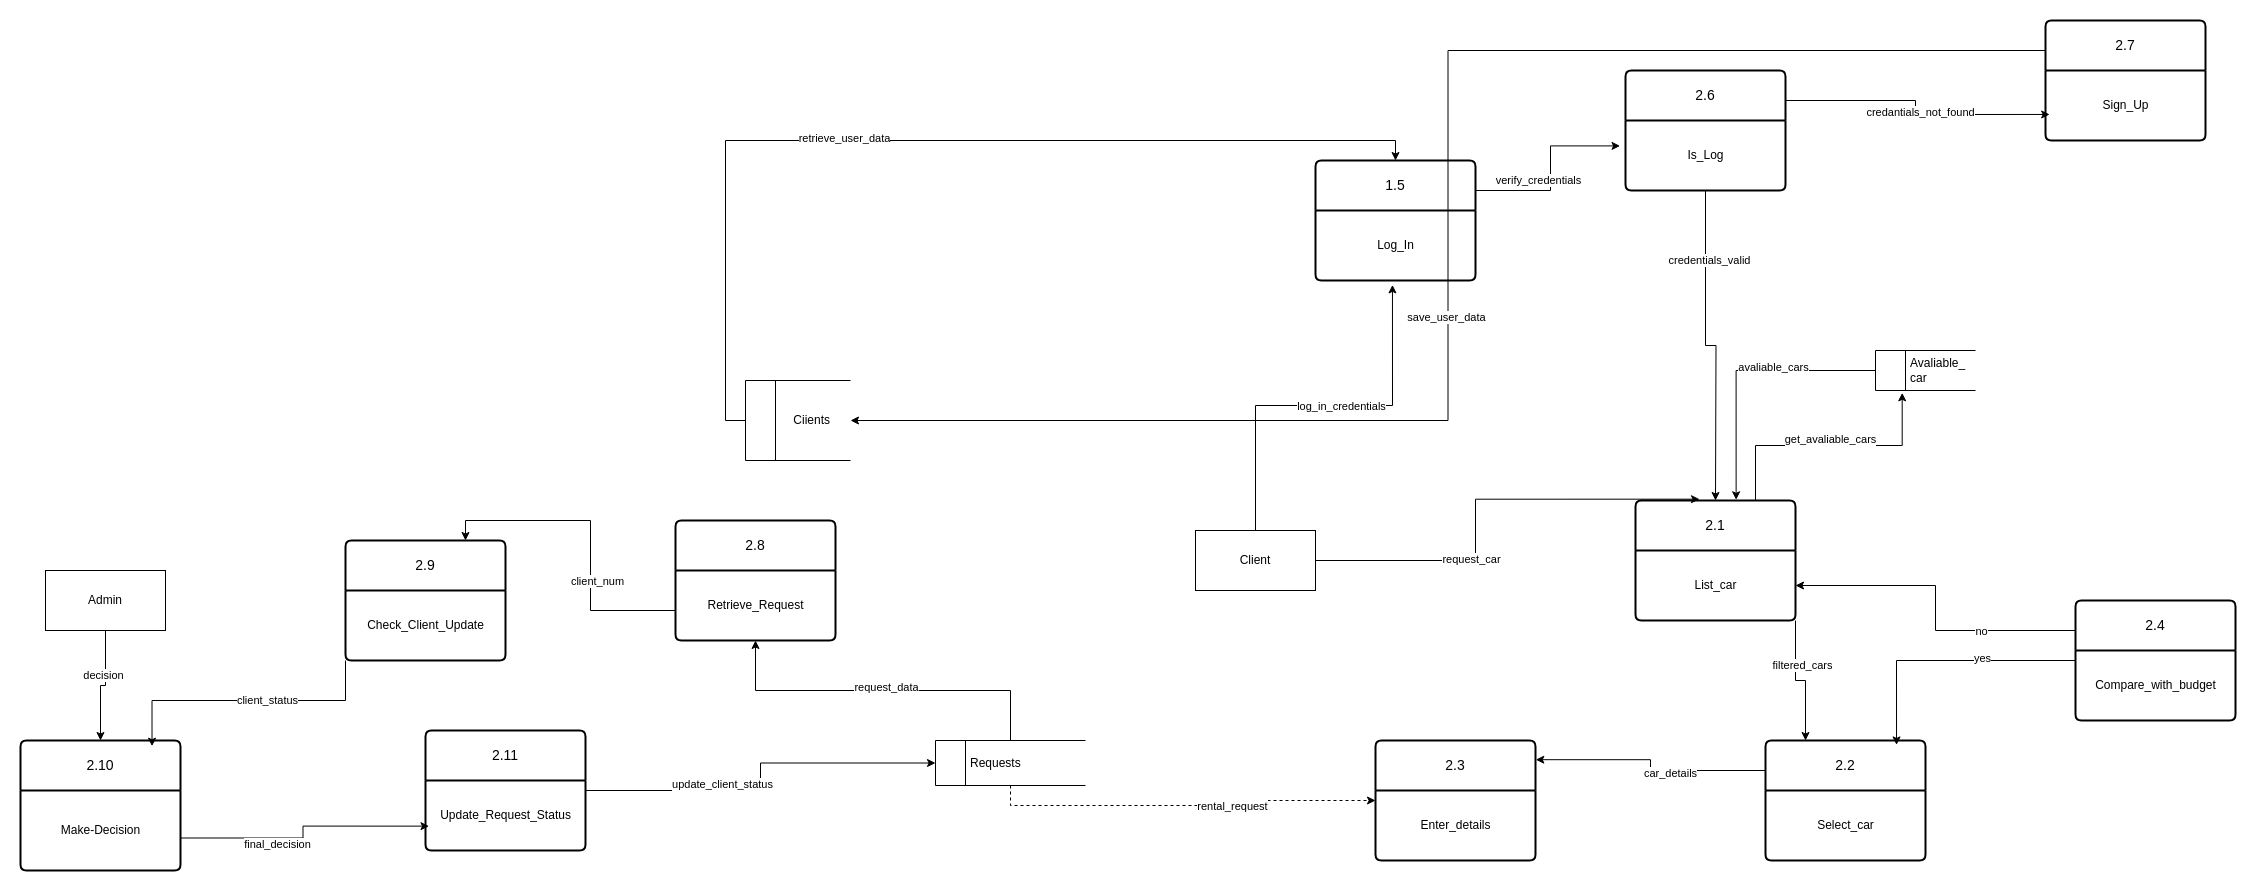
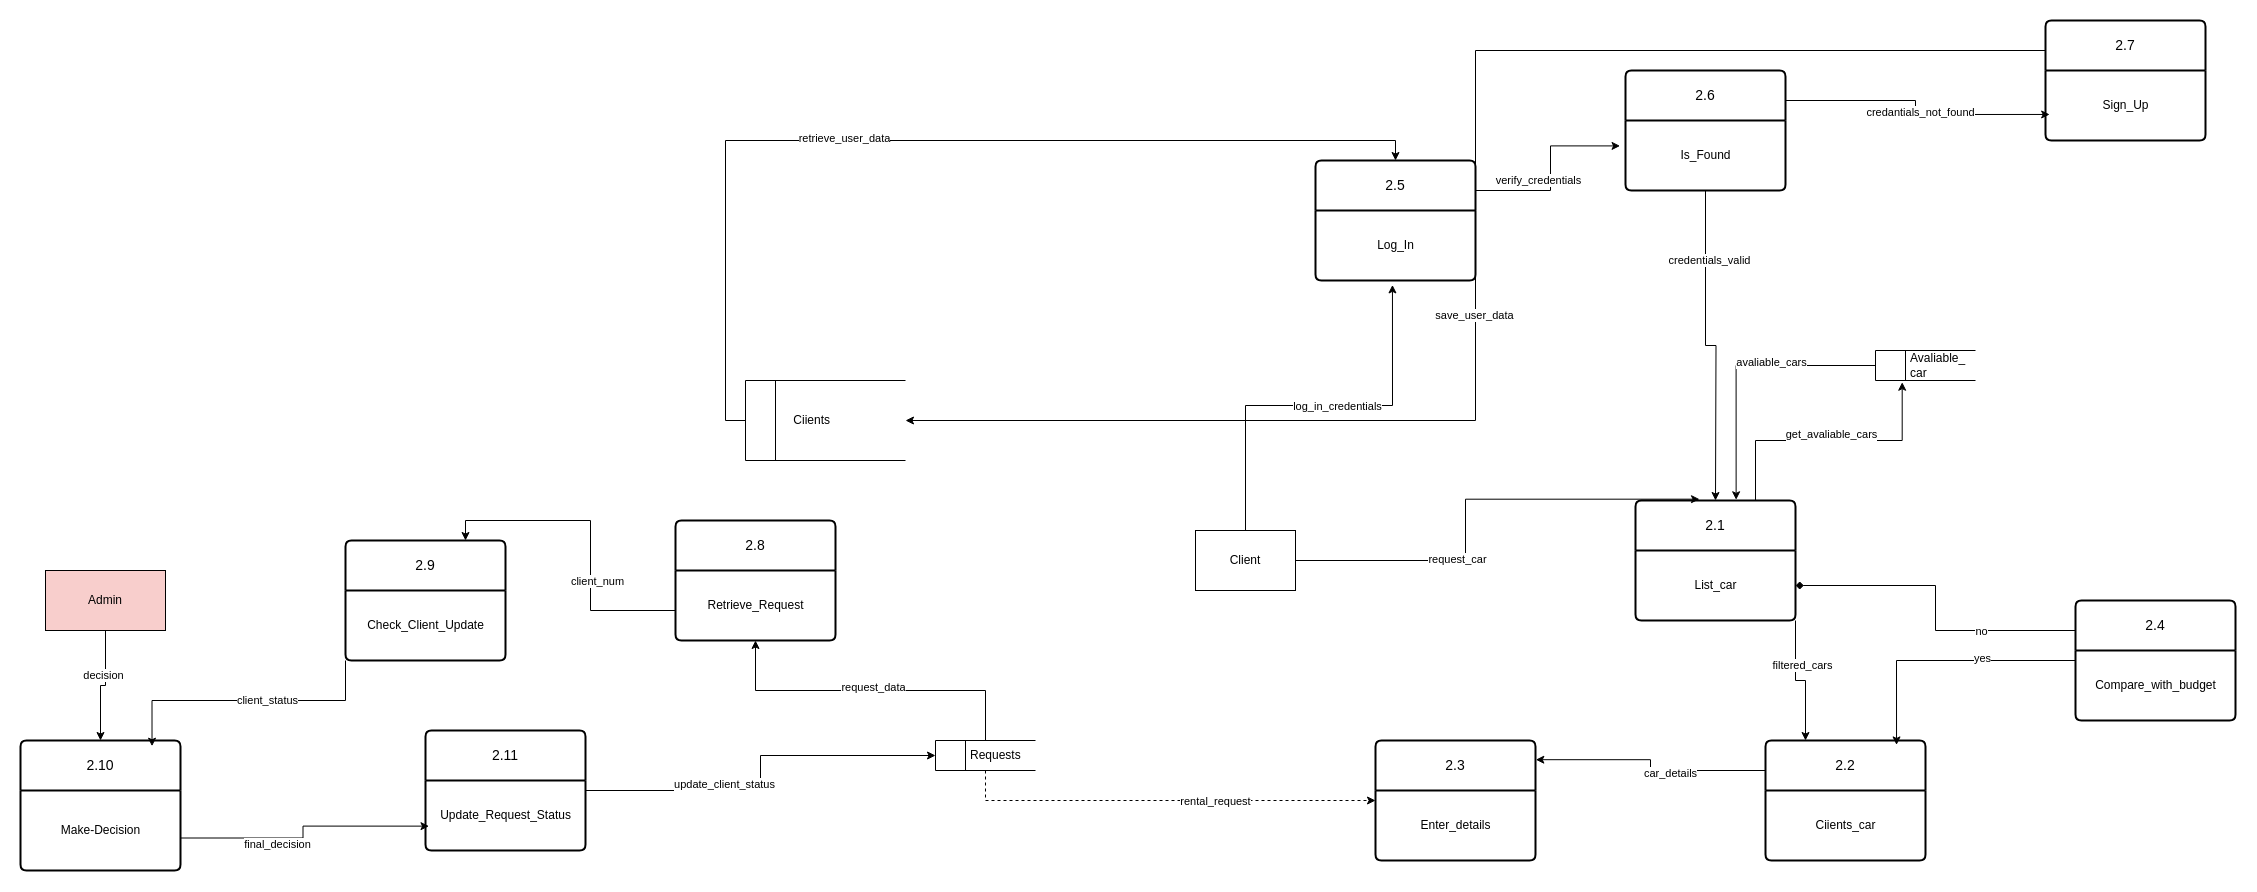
(1706, 156) -> (1706, 156)
(1396, 186) -> (1396, 186)
(1926, 371) -> (1926, 366)
(798, 421) -> (826, 421)
(1256, 561) -> (1246, 561)
(1804, 586) -> (1804, 586)
(106, 601) -> (106, 601)
(1011, 763) -> (986, 756)
(1846, 826) -> (1846, 826)
